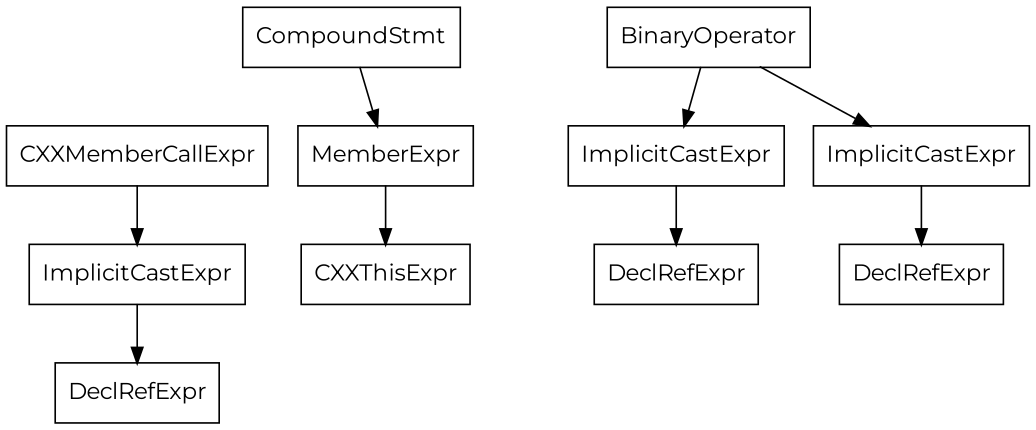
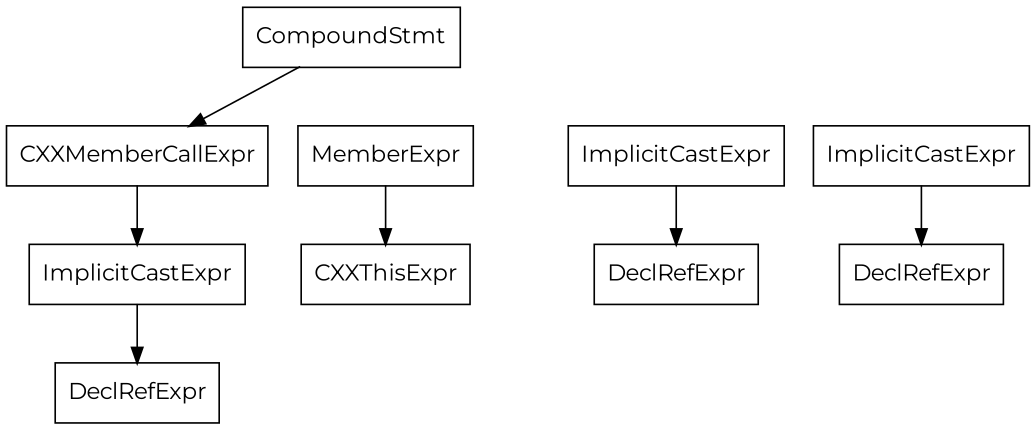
(709, 37) -> none
(366, 89) -> (252, 93)
